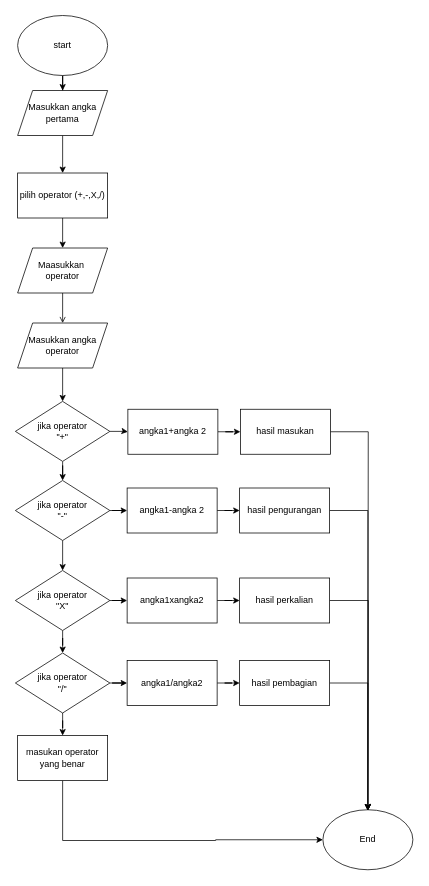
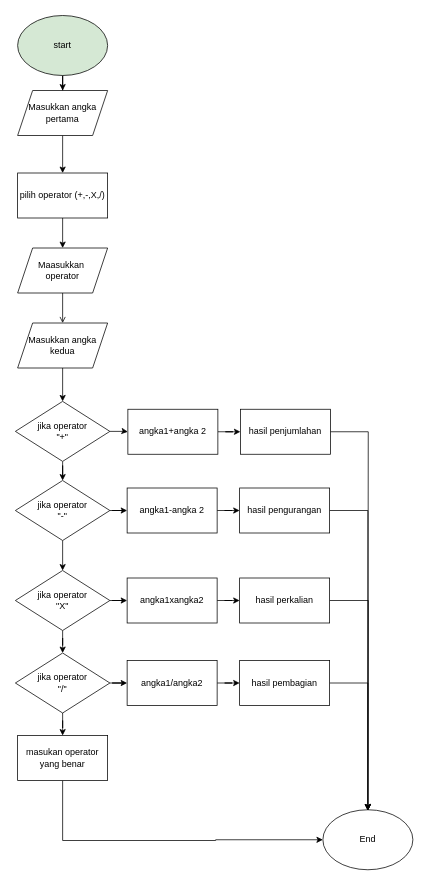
(63, 45) -> (63, 45)
(63, 345) -> (63, 345)
(285, 432) -> (285, 432)
